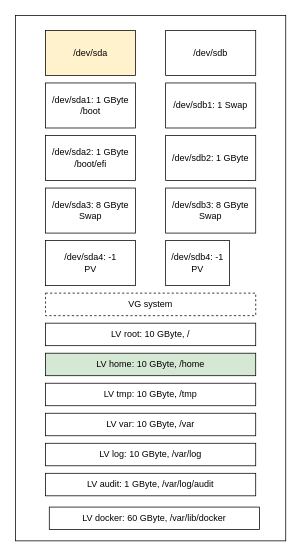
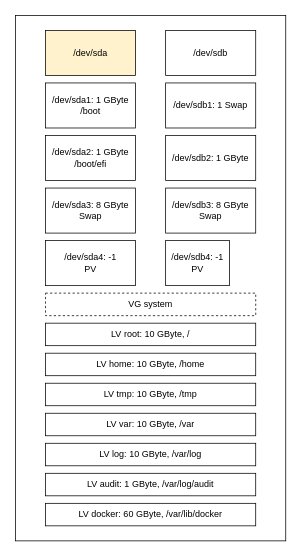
(150, 364) -> (150, 364)
(154, 518) -> (150, 514)
